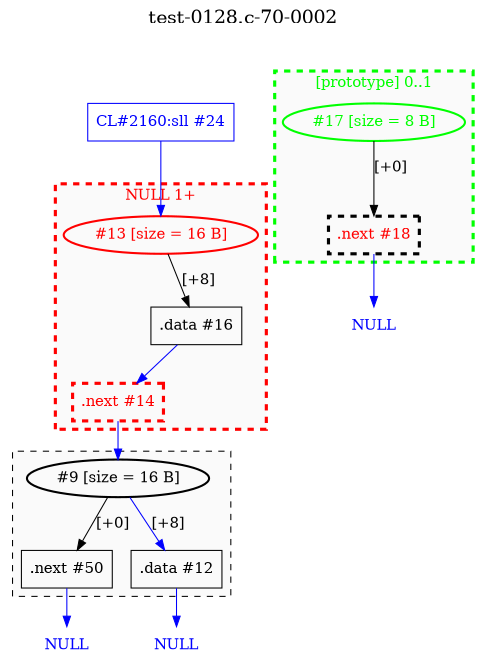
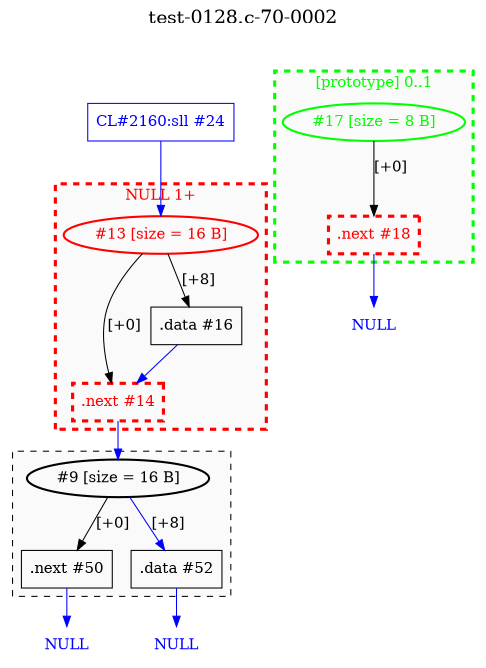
(374, 235) -> (374, 235)
none -> (107, 308)
(177, 569) -> (177, 569)
